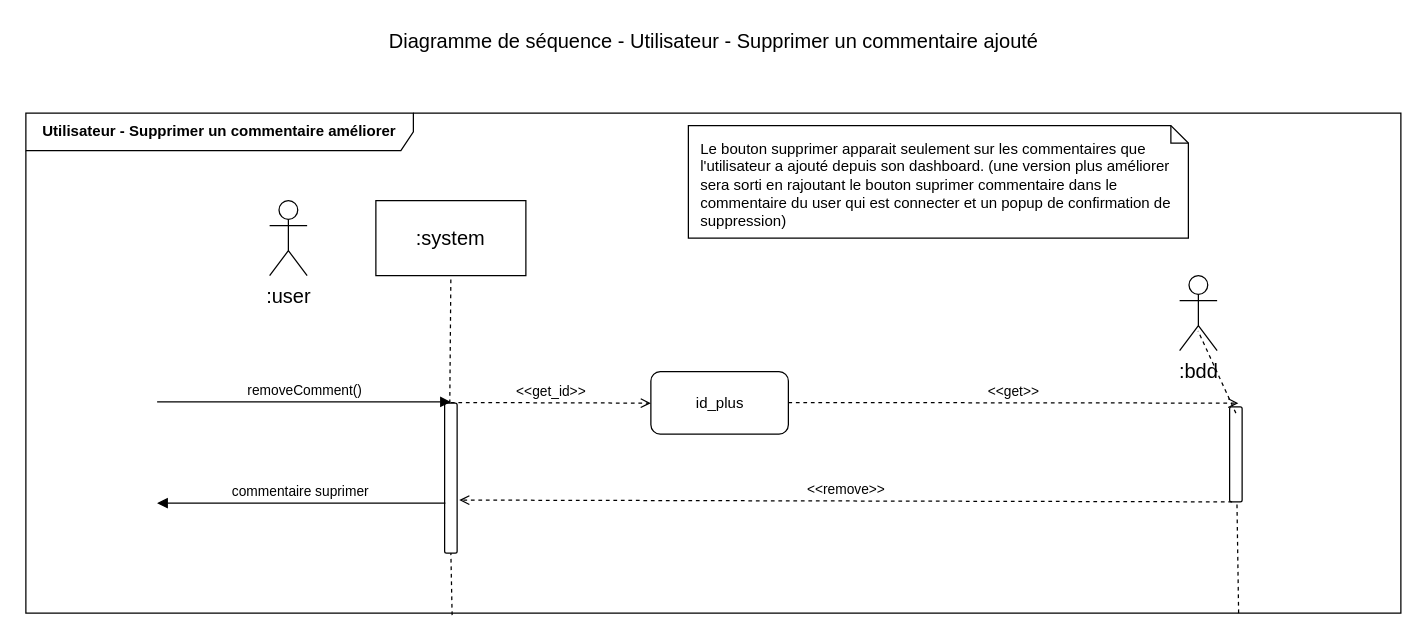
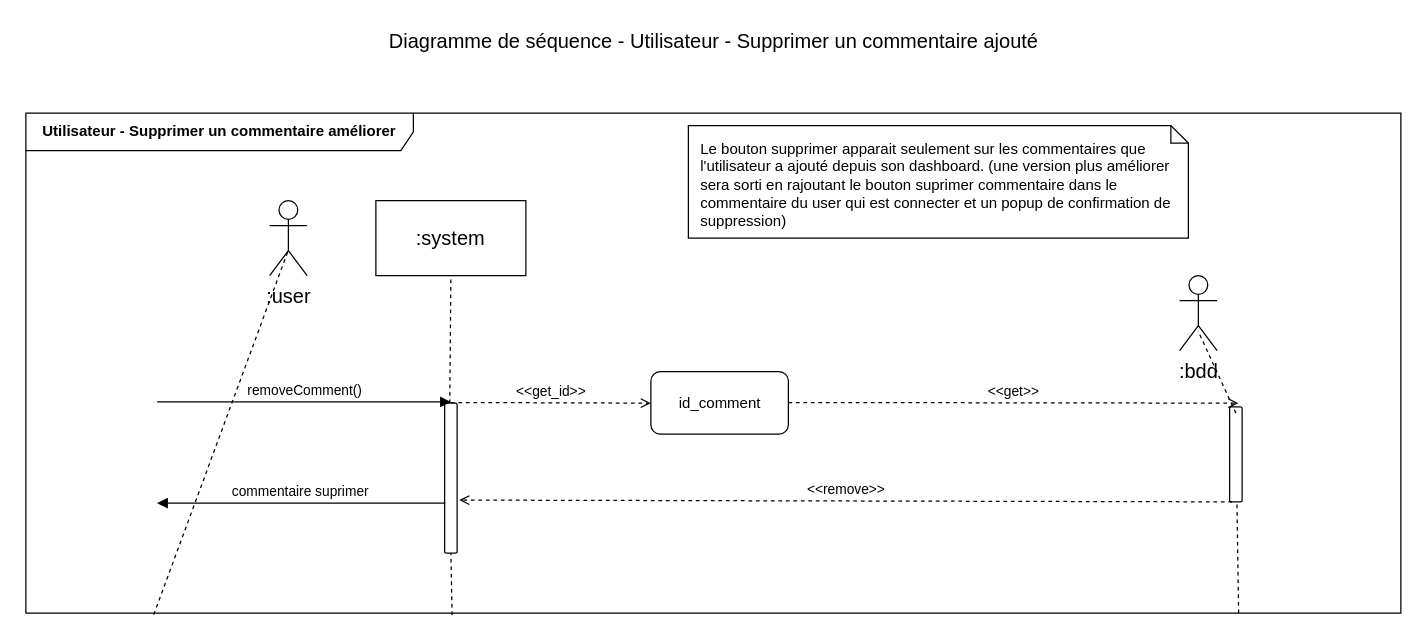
(720, 403) -> (720, 403)
none -> (220, 433)
